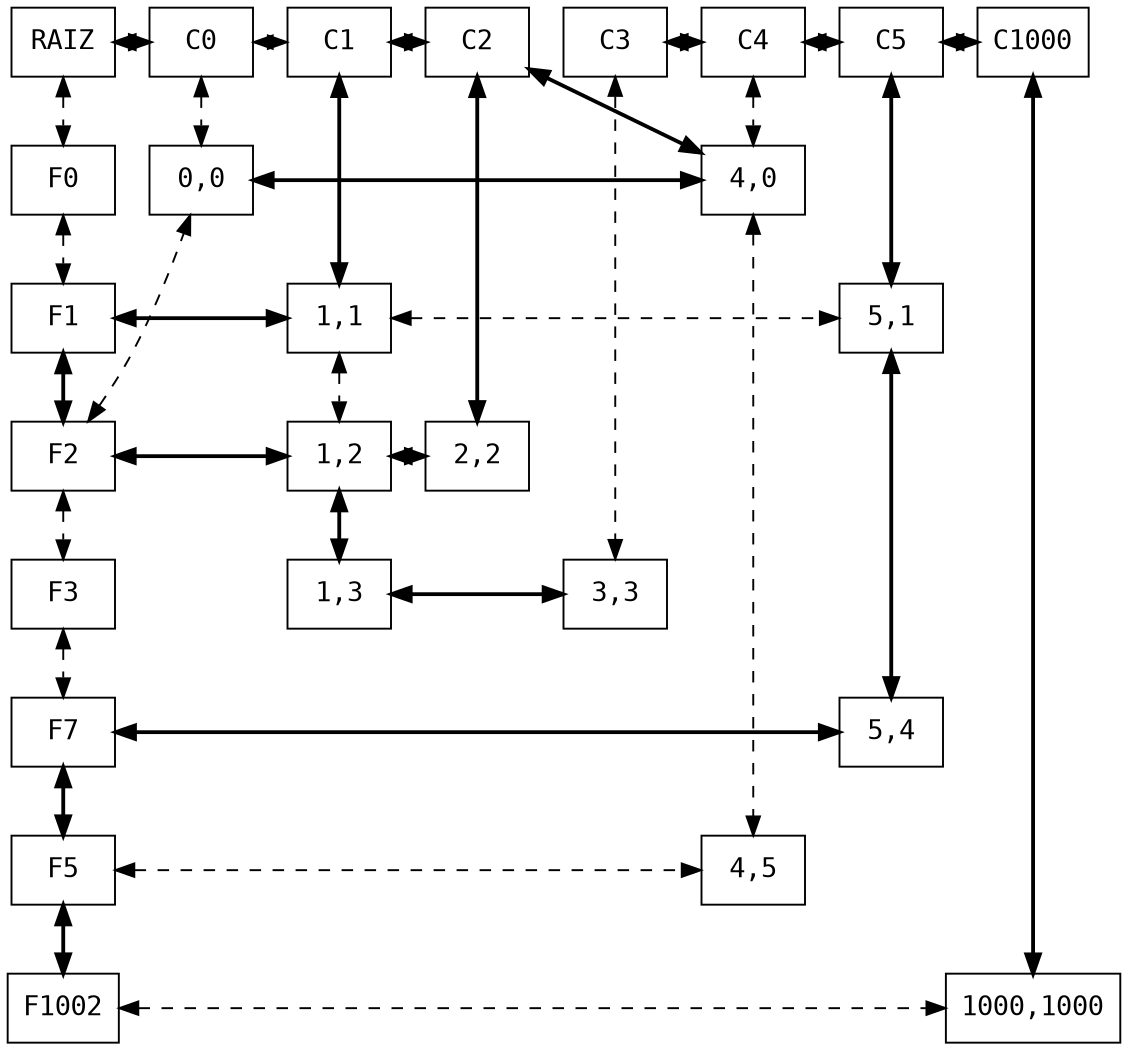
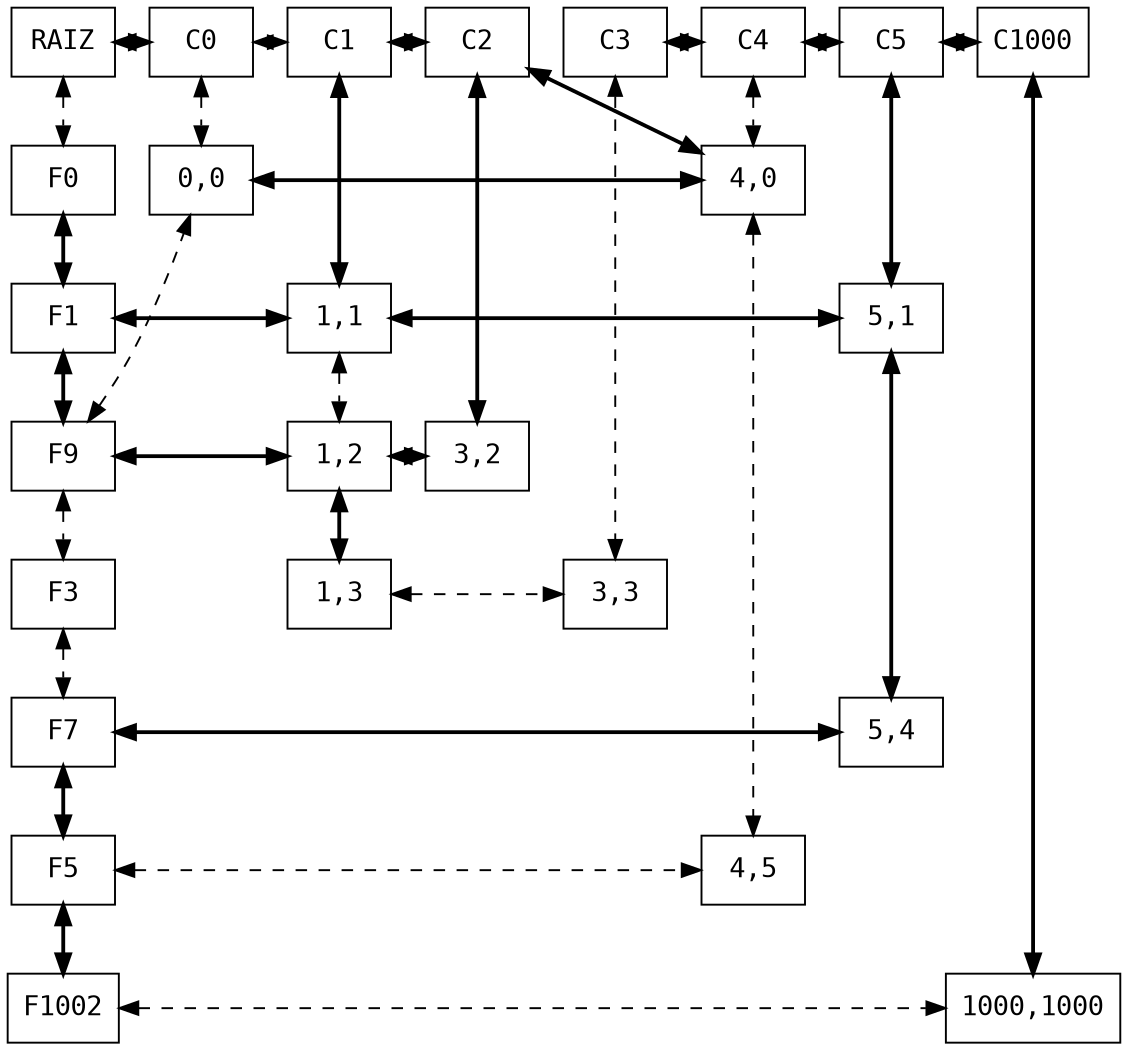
(63, 249) -> (63, 249)
(595, 318) -> (595, 318)
(63, 456) -> (63, 456)
(477, 456) -> (477, 456)
(477, 594) -> (477, 594)
